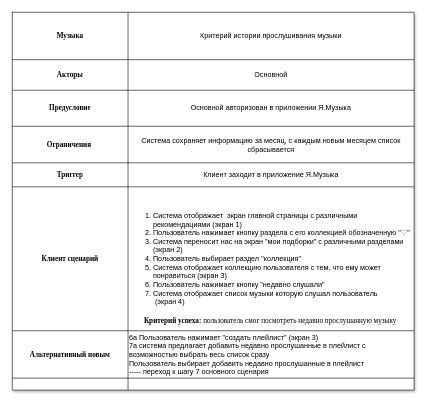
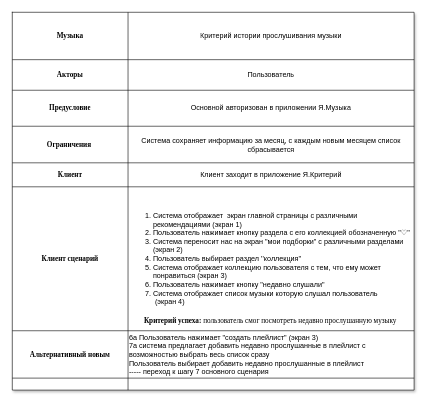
(271, 75) -> (271, 75)
(70, 175) -> (70, 175)
(271, 175) -> (271, 175)
